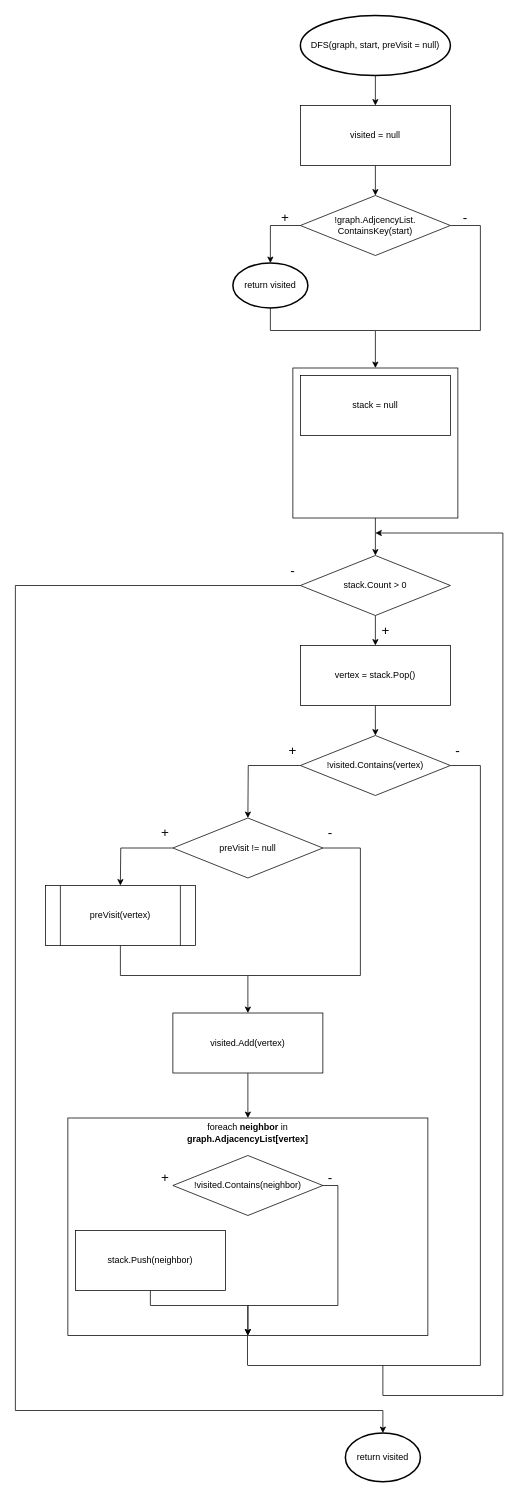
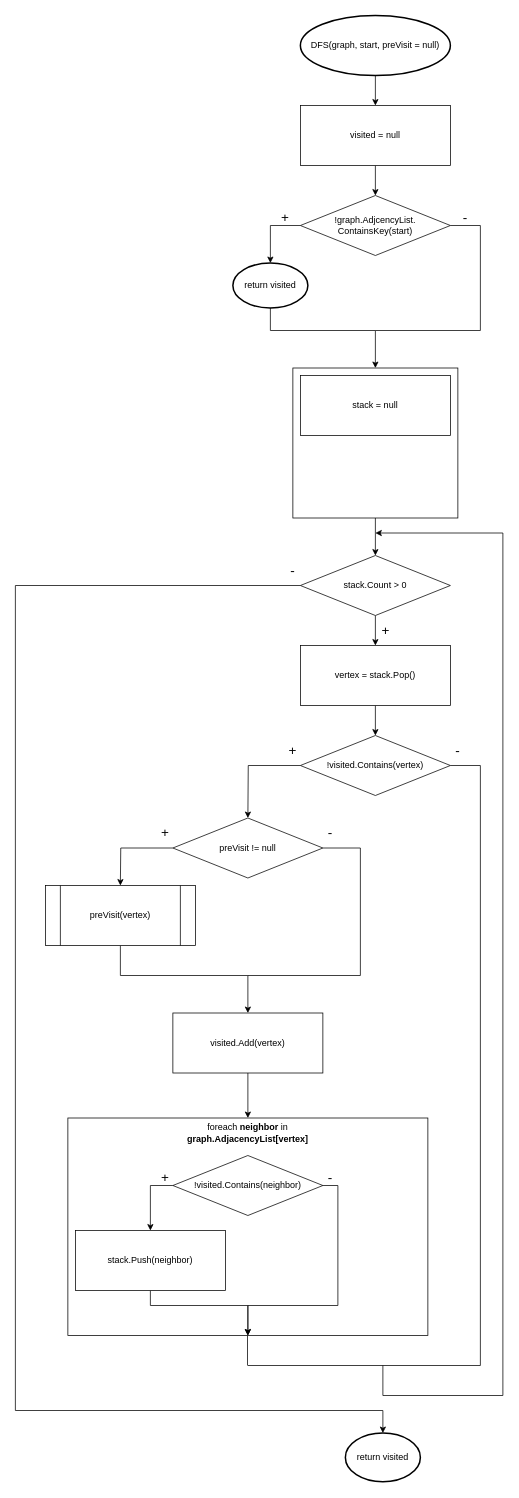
none -> (150, 1194)
